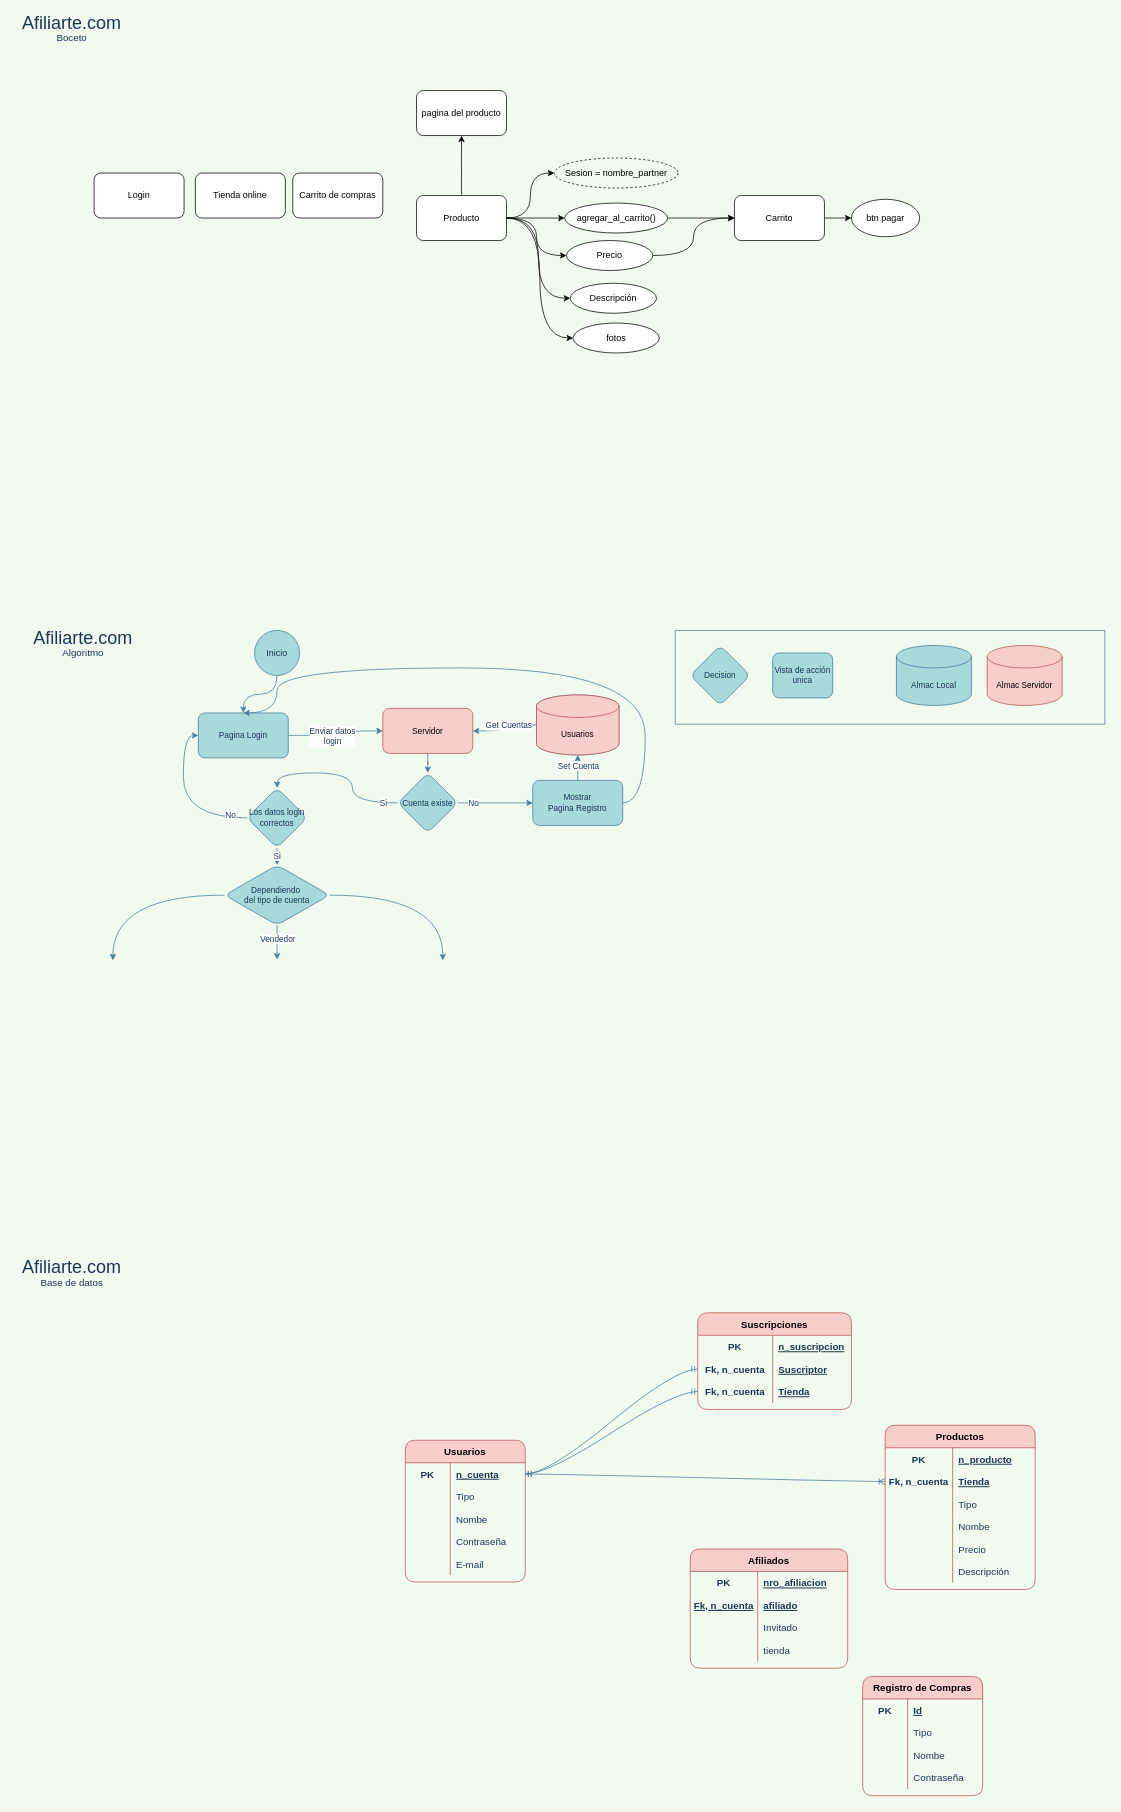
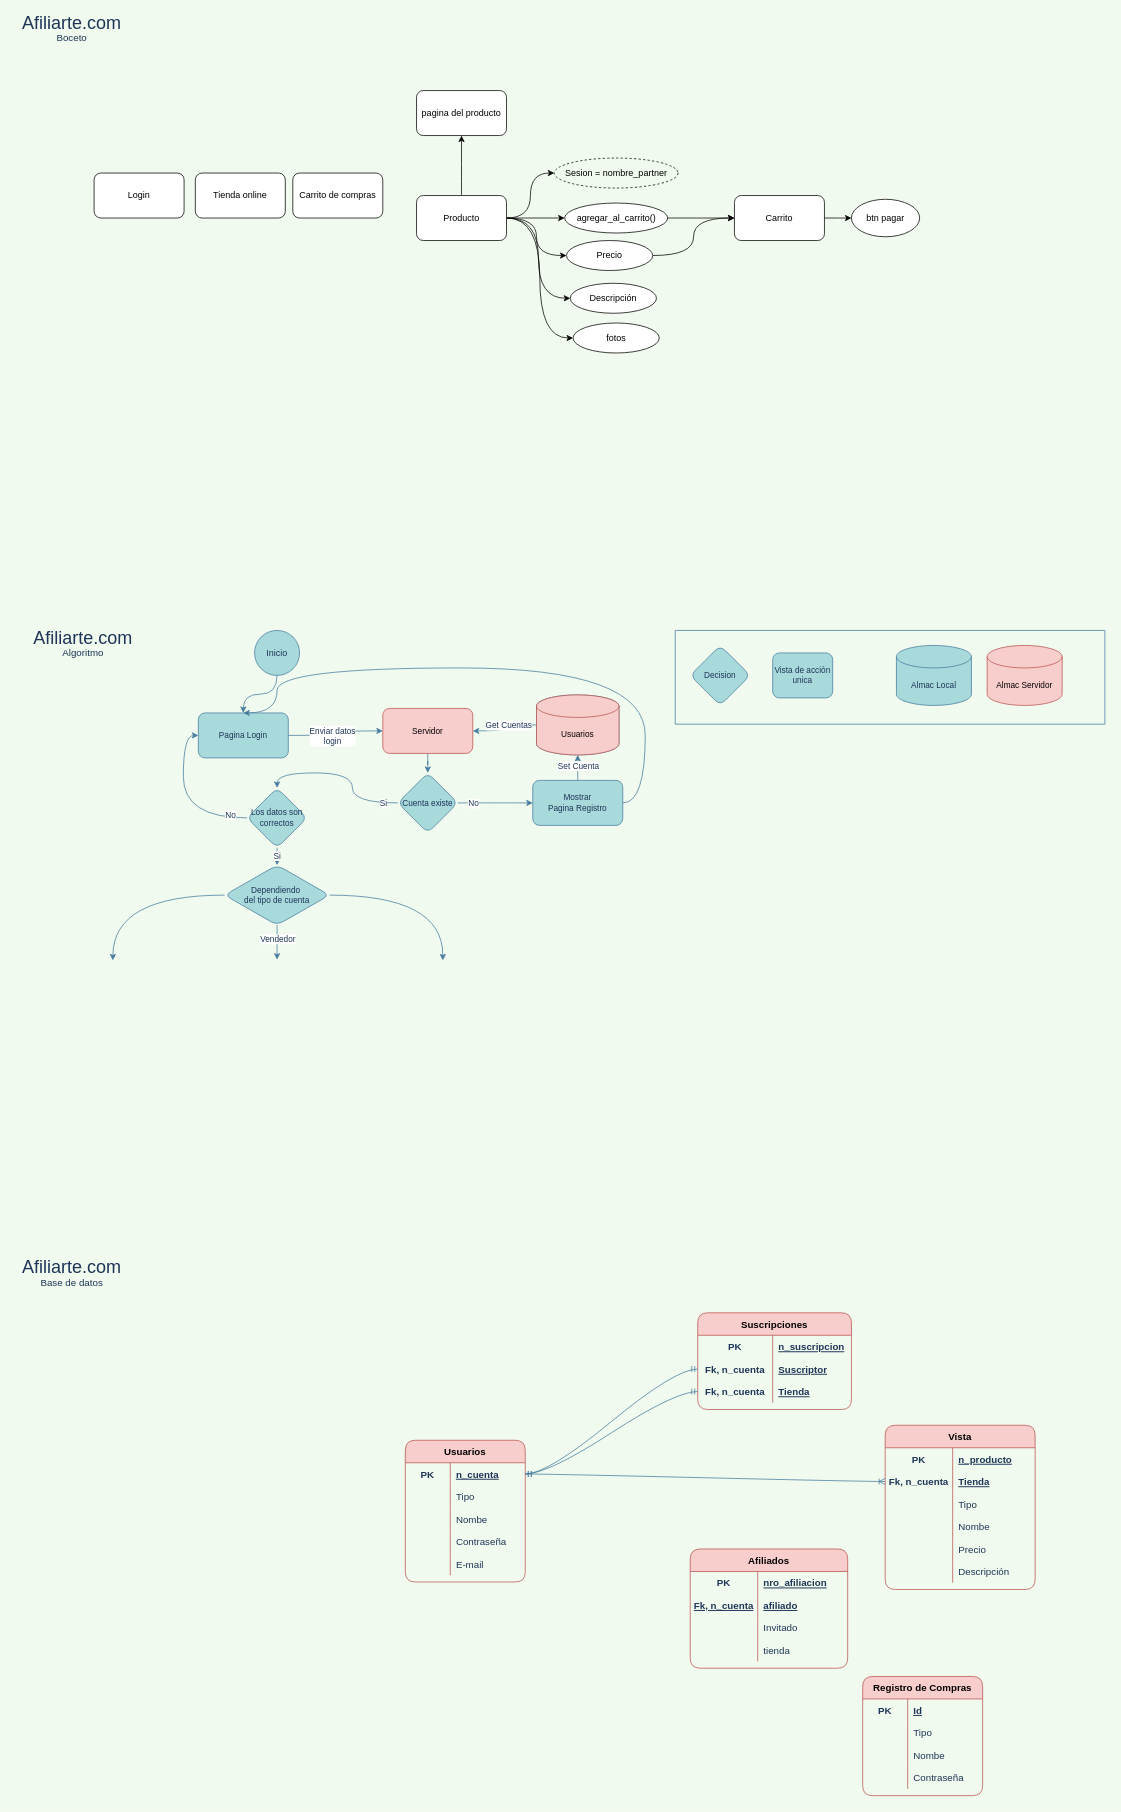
(277, 818) -> (277, 818)
(960, 1437) -> (960, 1437)
